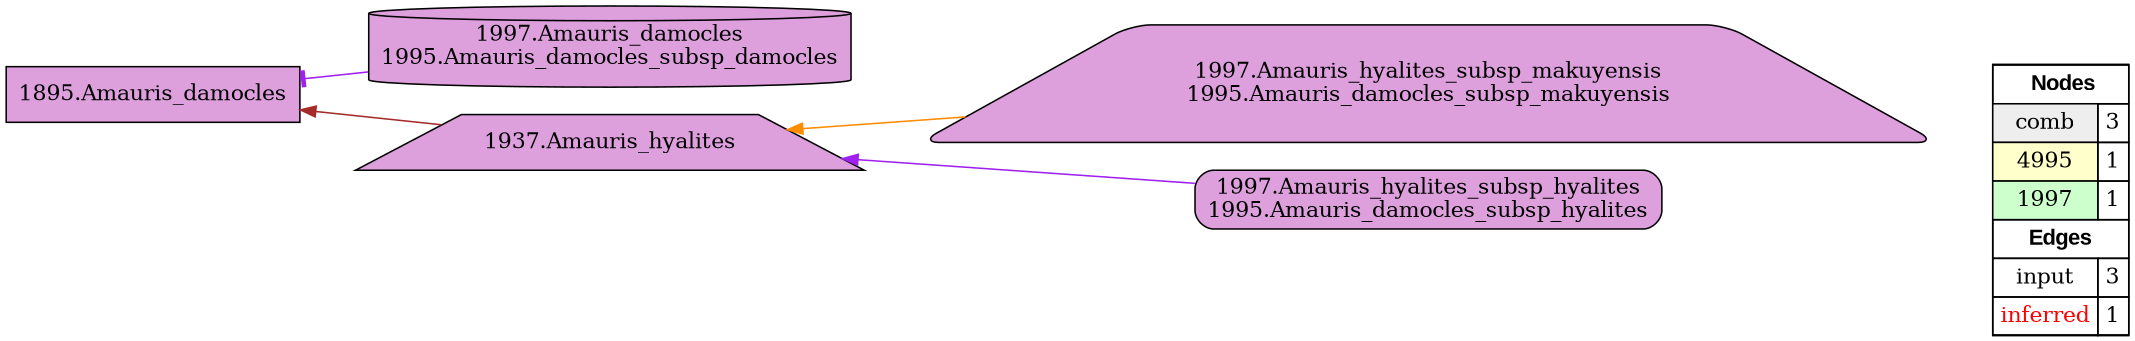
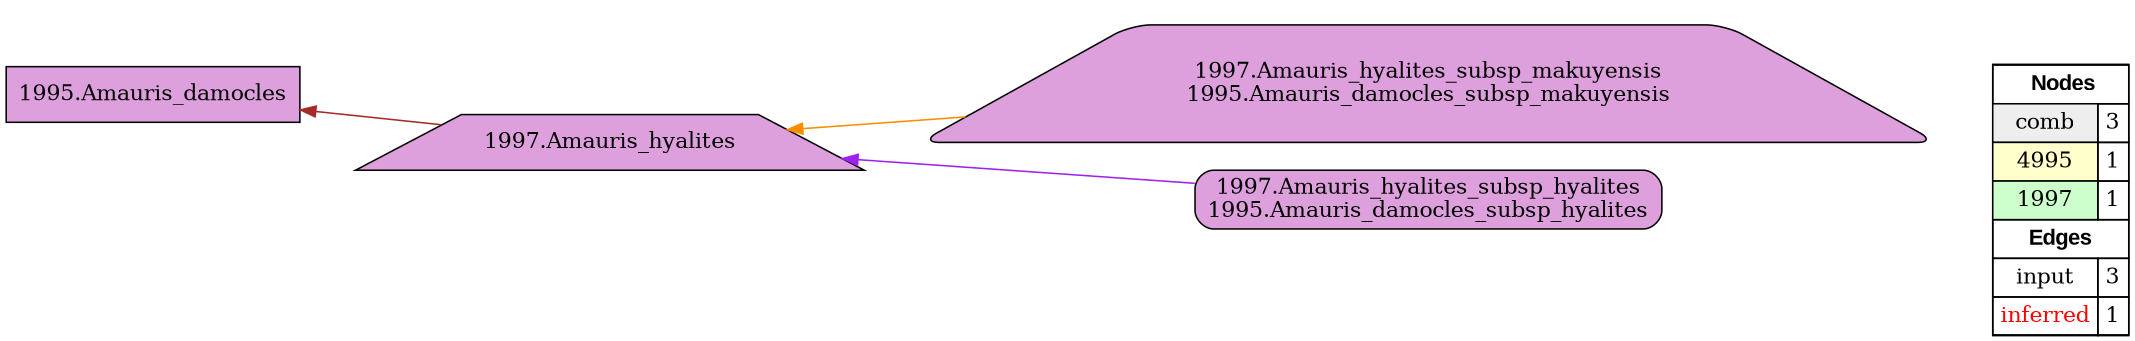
(610, 47) -> none
(153, 94) -> (153, 94)
(610, 142) -> (610, 142)
